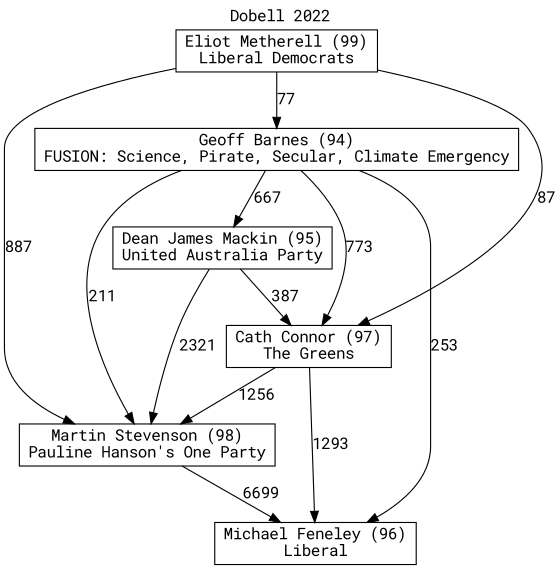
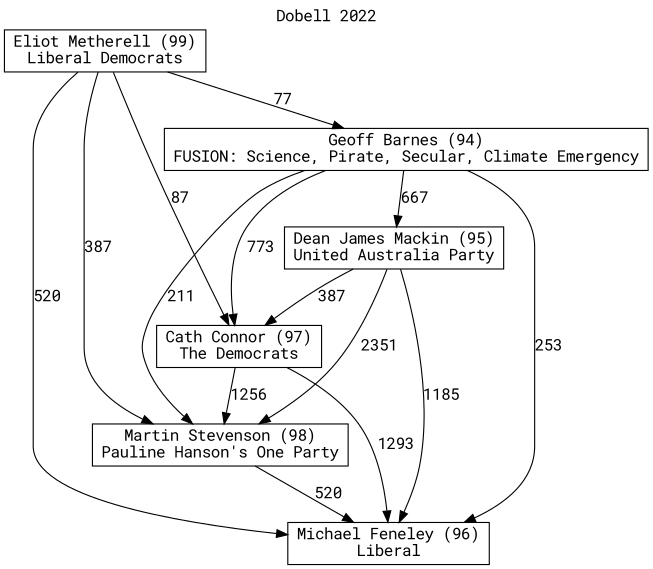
(18, 248) -> (98, 248)
(198, 346) -> (380, 346)
(309, 346) -> (239, 346)
none -> (33, 387)
none -> (423, 391)
(261, 494) -> (328, 494)
